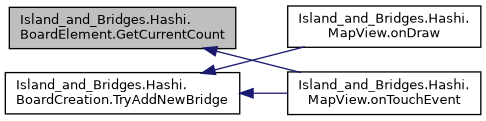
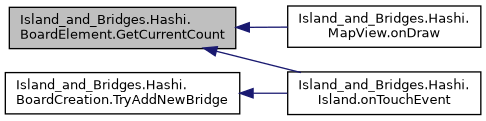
(269, 56) -> (269, 27)
(384, 93) -> (384, 93)
